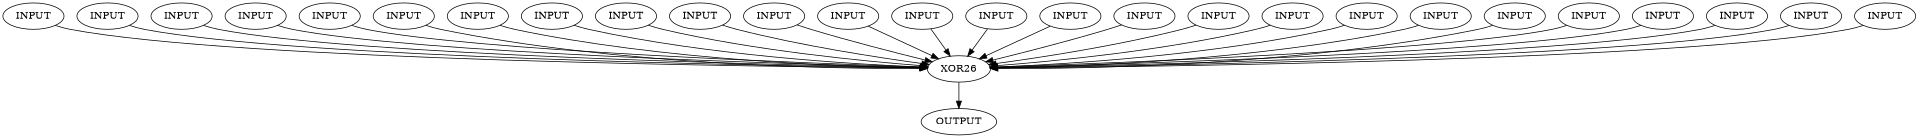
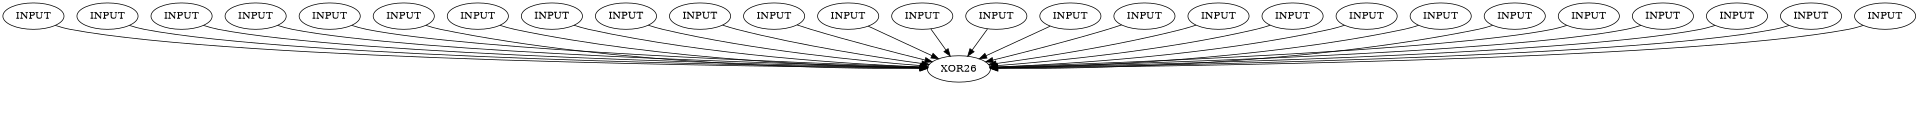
(959, 122) -> none
